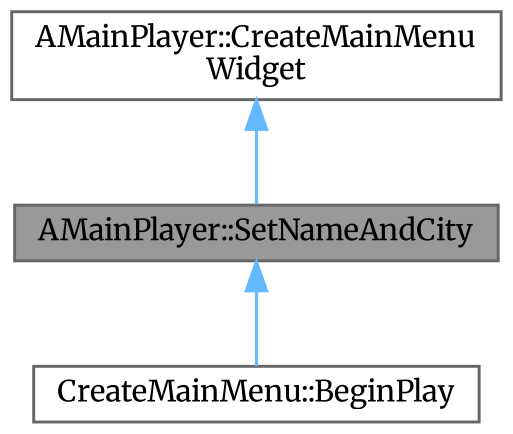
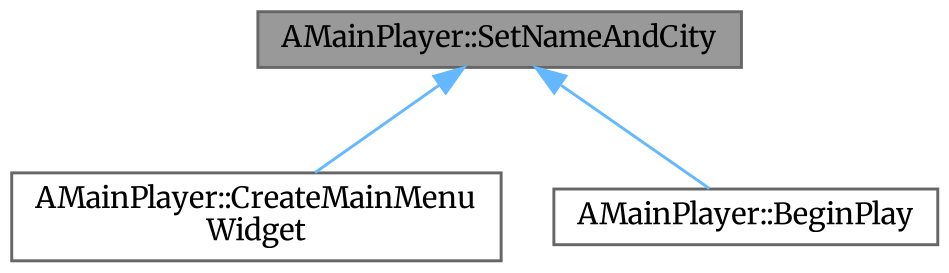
(256, 167) -> (377, 129)
(256, 394) -> (746, 217)
